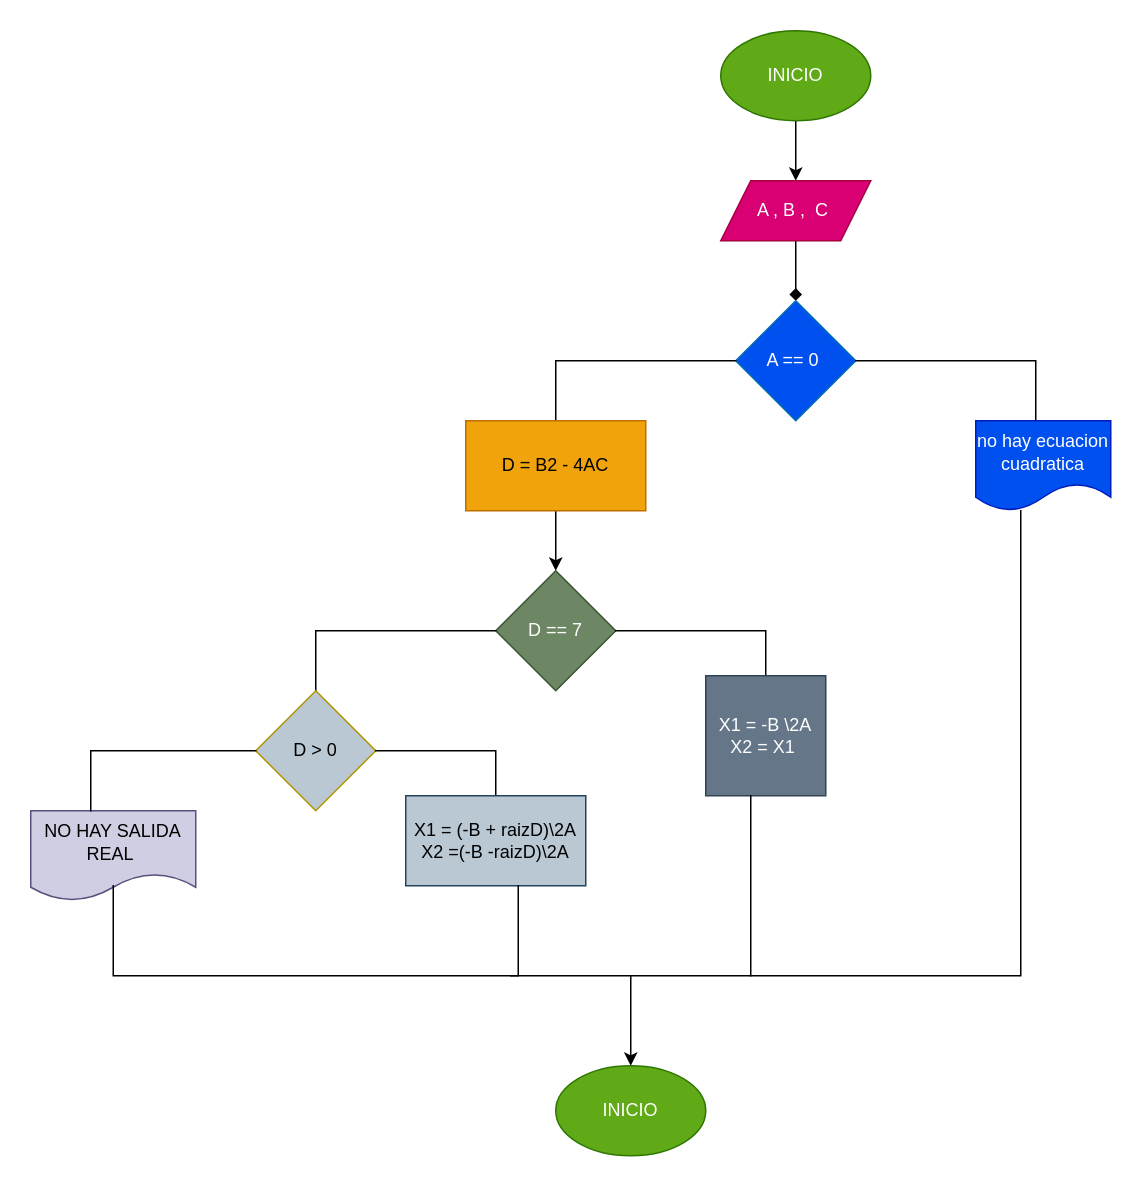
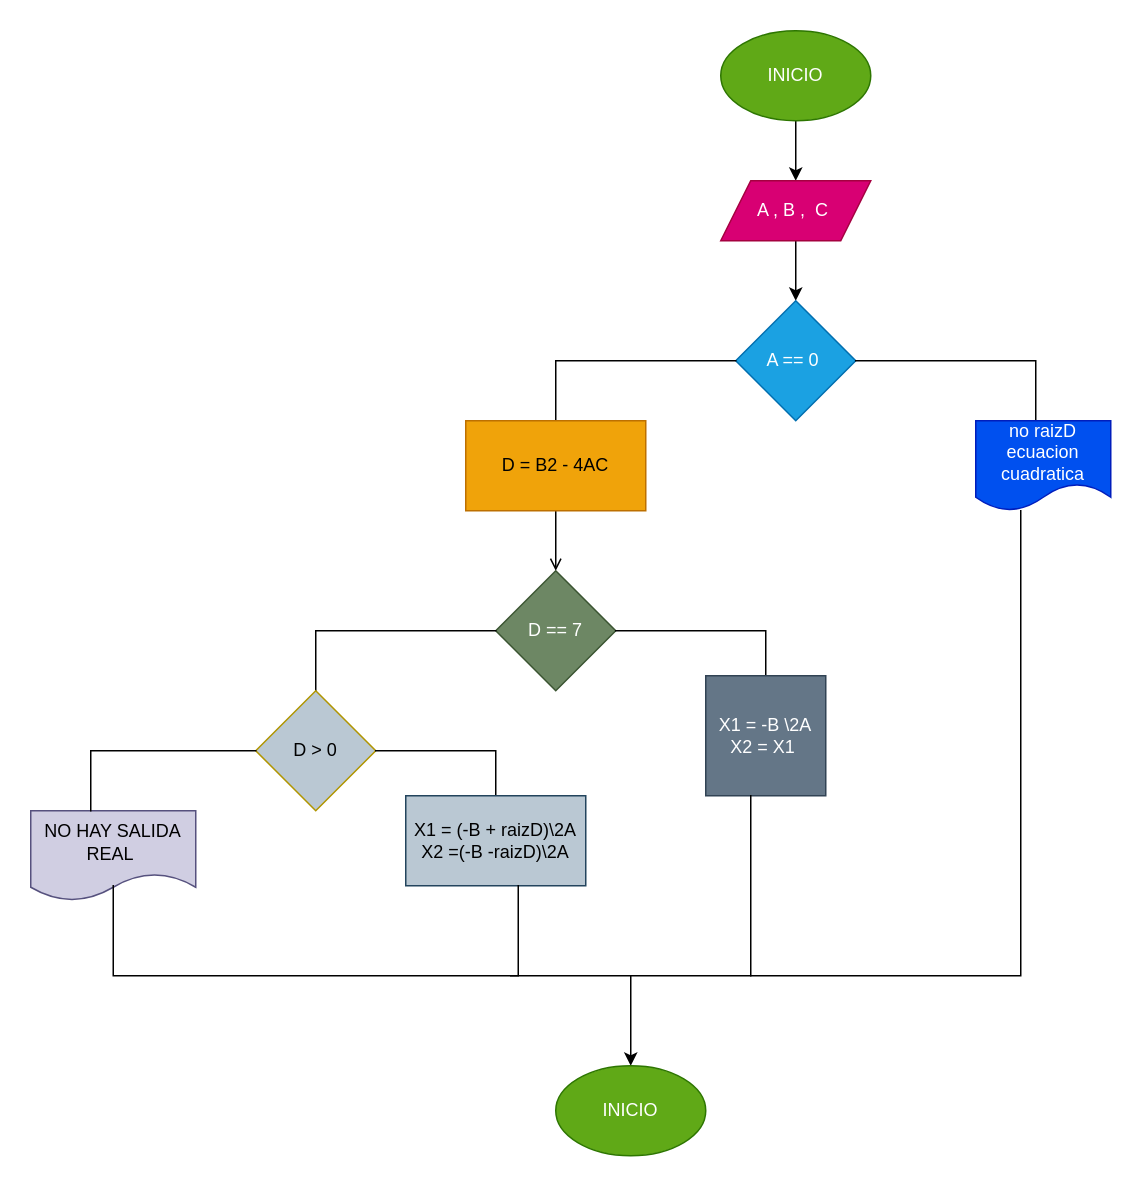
(796, 288) -> (796, 289)
(796, 361) -> (796, 361)
(1043, 452) -> (1043, 452)
(556, 559) -> (556, 561)
